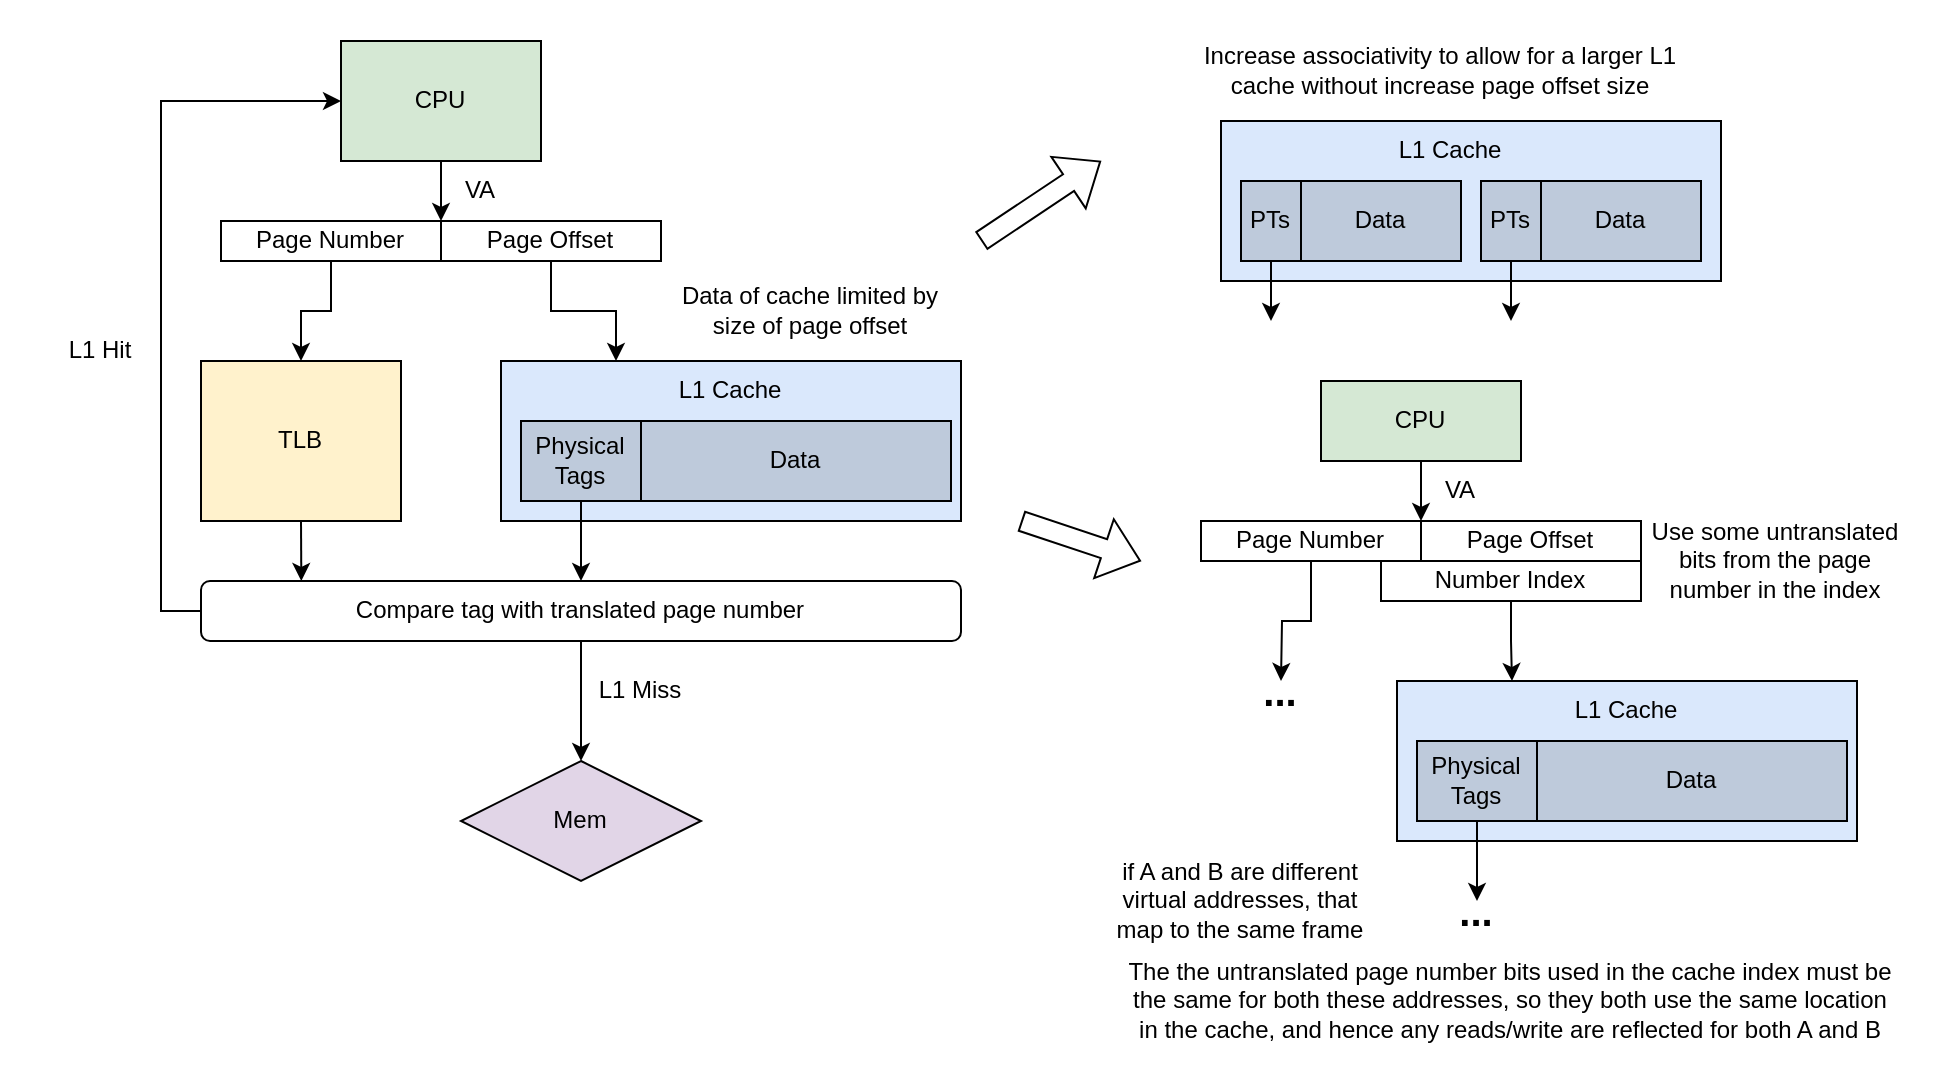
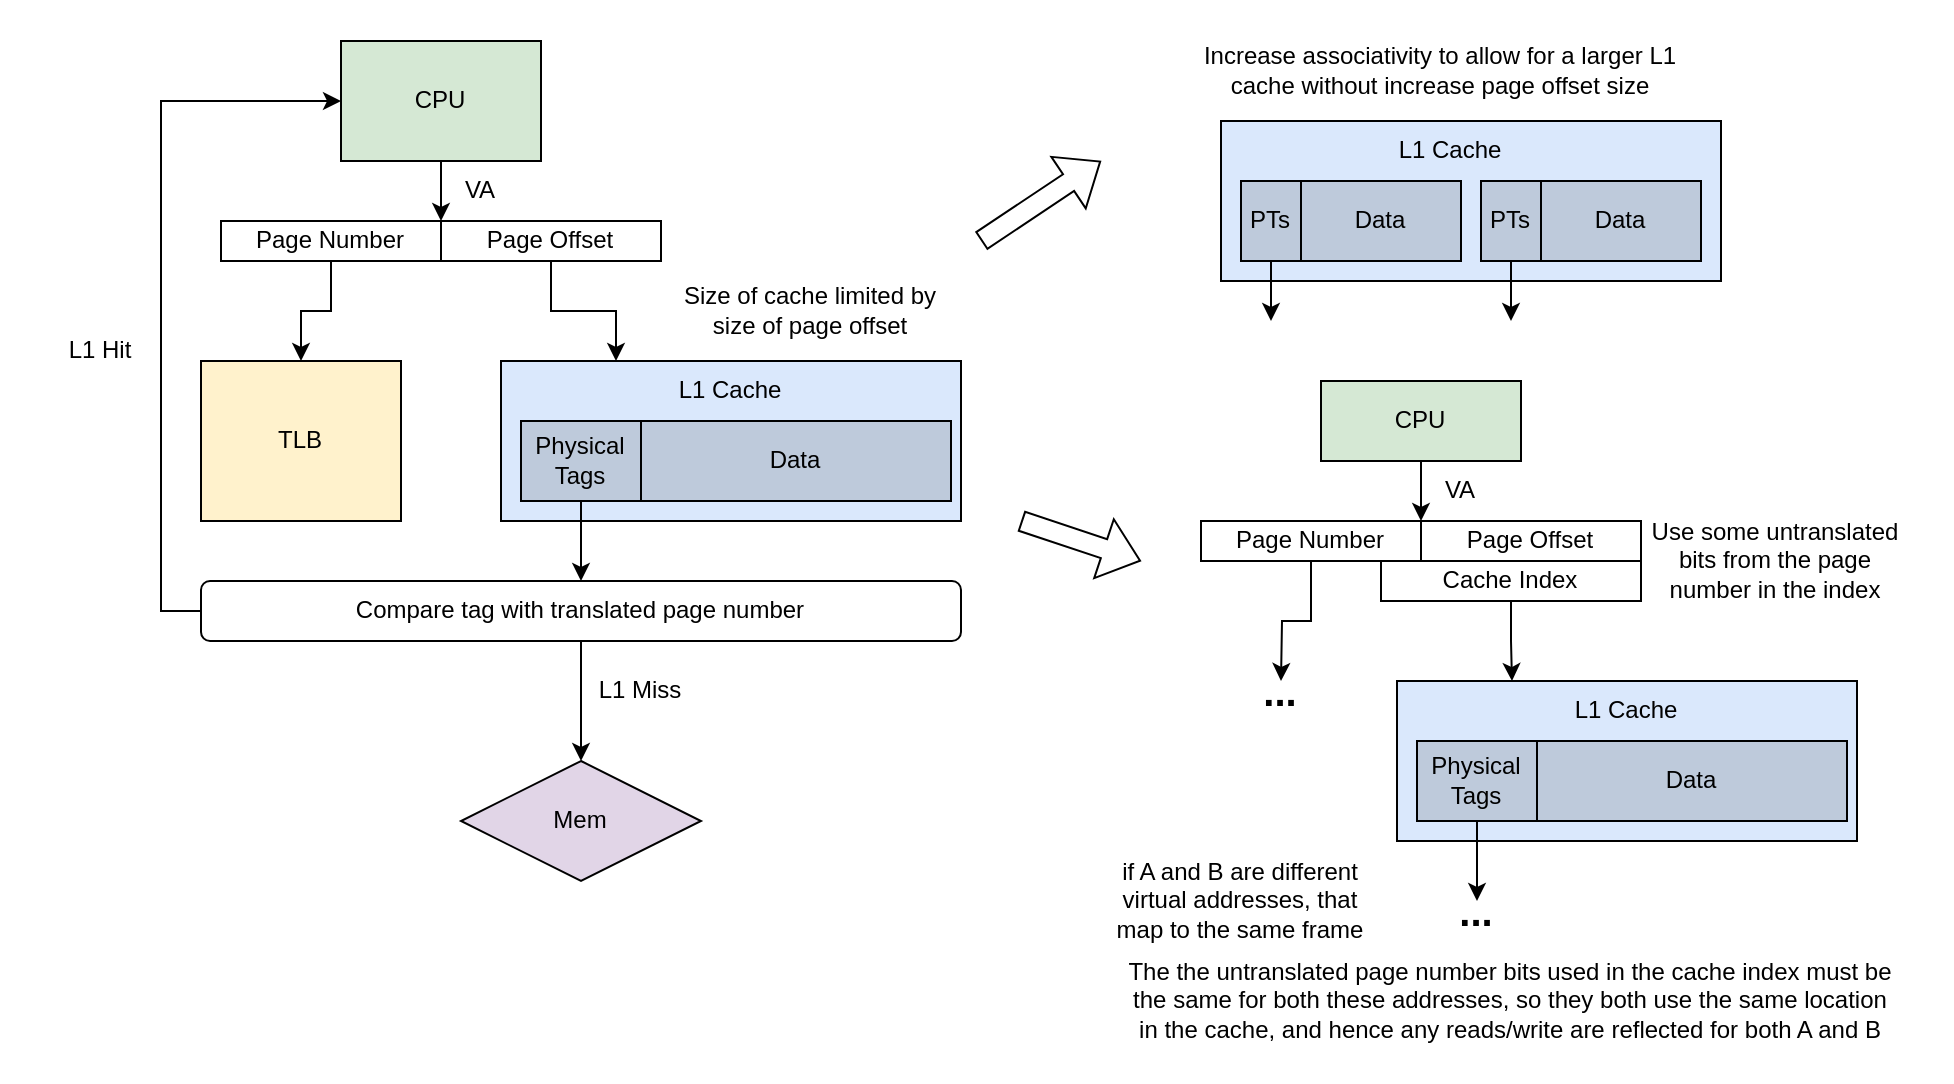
(811, 311) -> (811, 311)
(301, 544) -> none
(1511, 581) -> (1511, 581)
